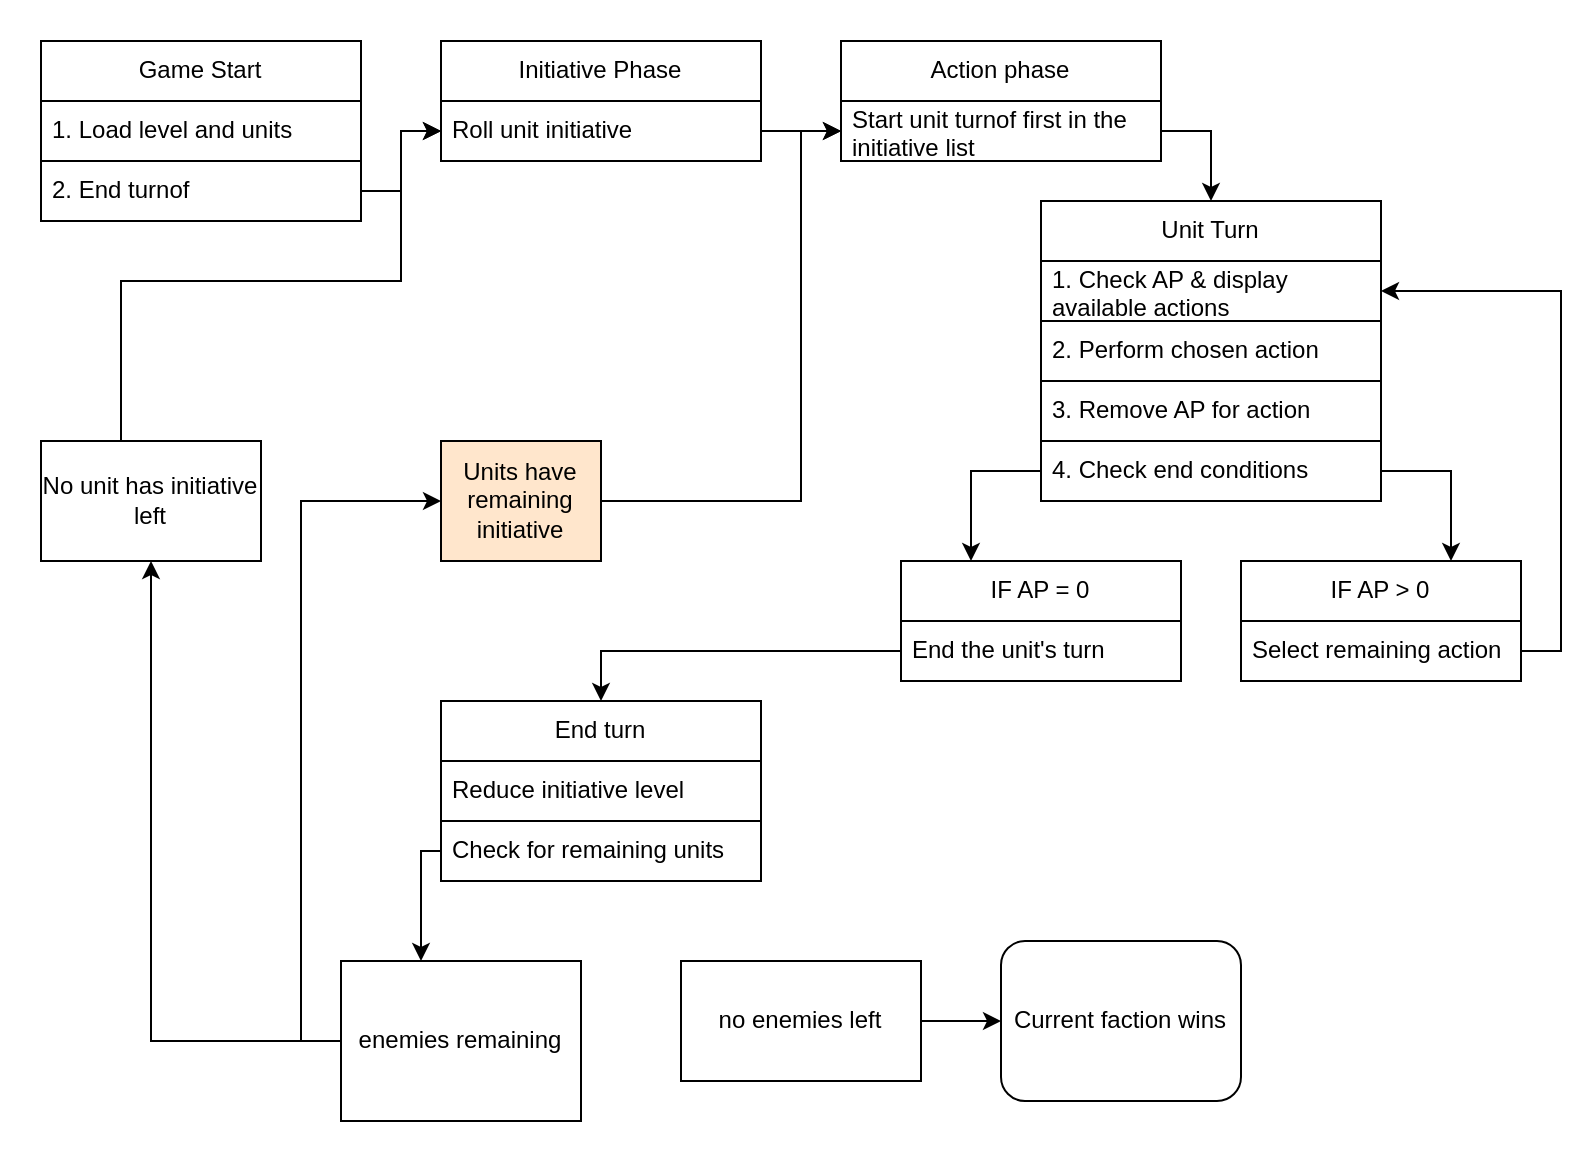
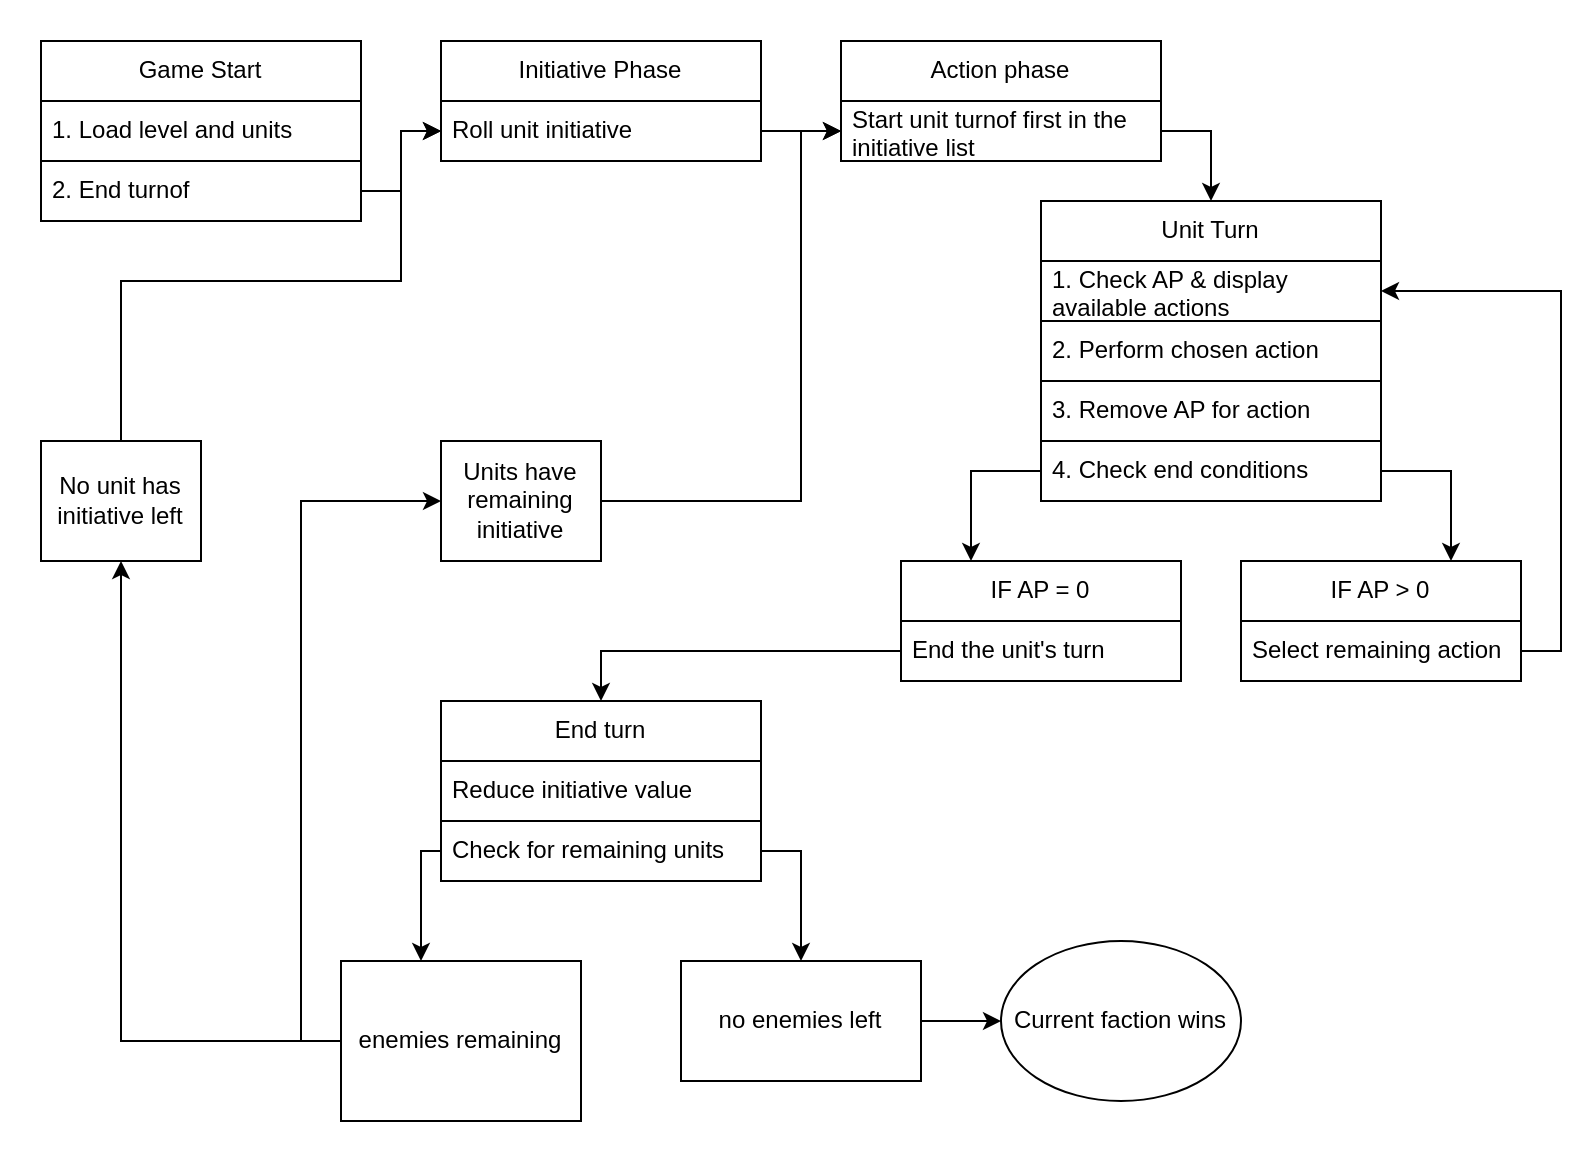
(151, 501) -> (121, 501)
(521, 501) -> (521, 501)
(583, 791) -> (586, 791)
none -> (801, 879)
(1121, 1021) -> (1121, 1021)
